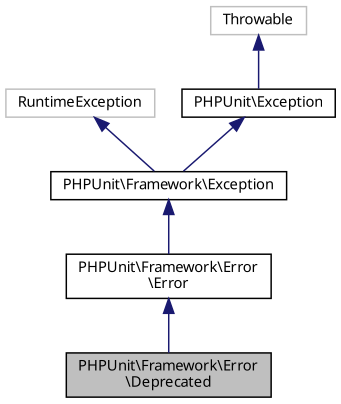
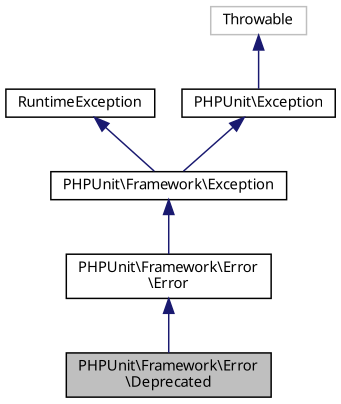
(80, 103) -> (80, 103)
